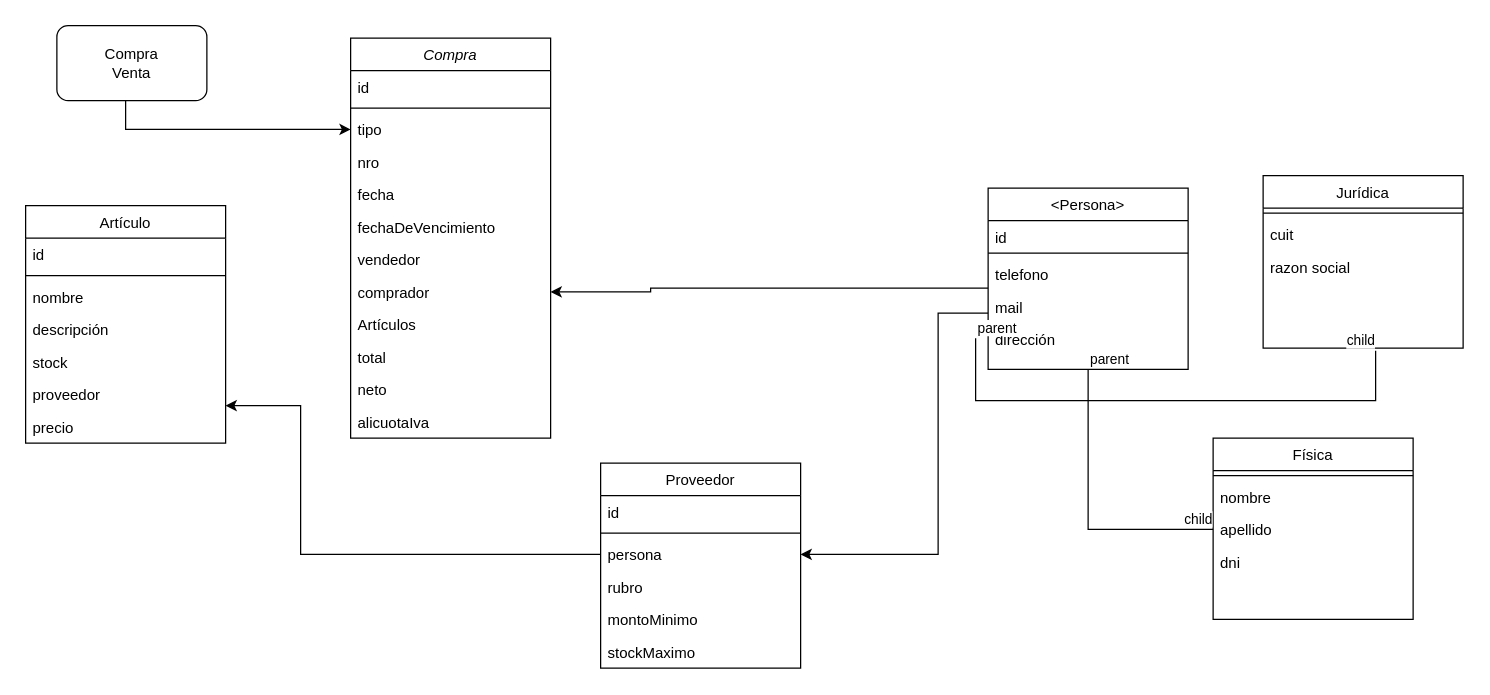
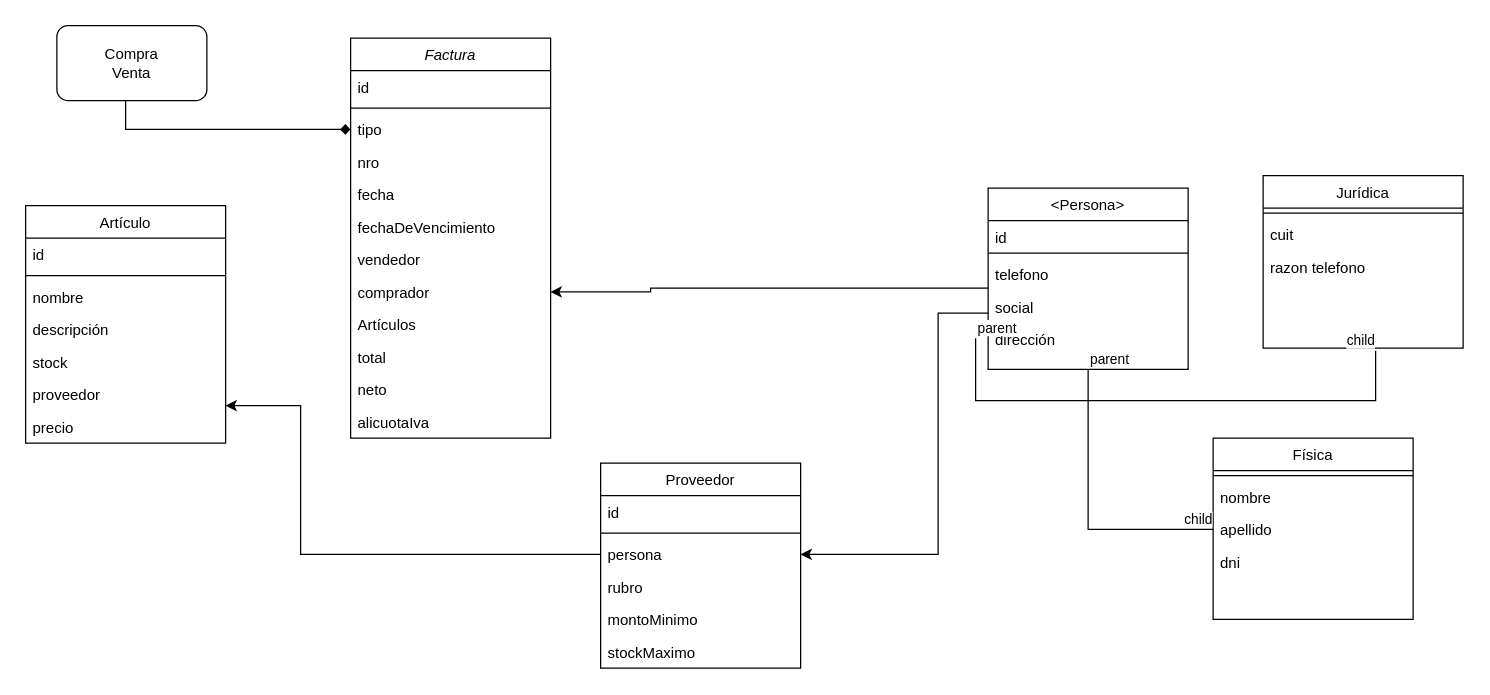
(450, 55) -> (450, 55)
(341, 129) -> (340, 129)
(1315, 268) -> (1325, 268)
(1008, 308) -> (1016, 308)
